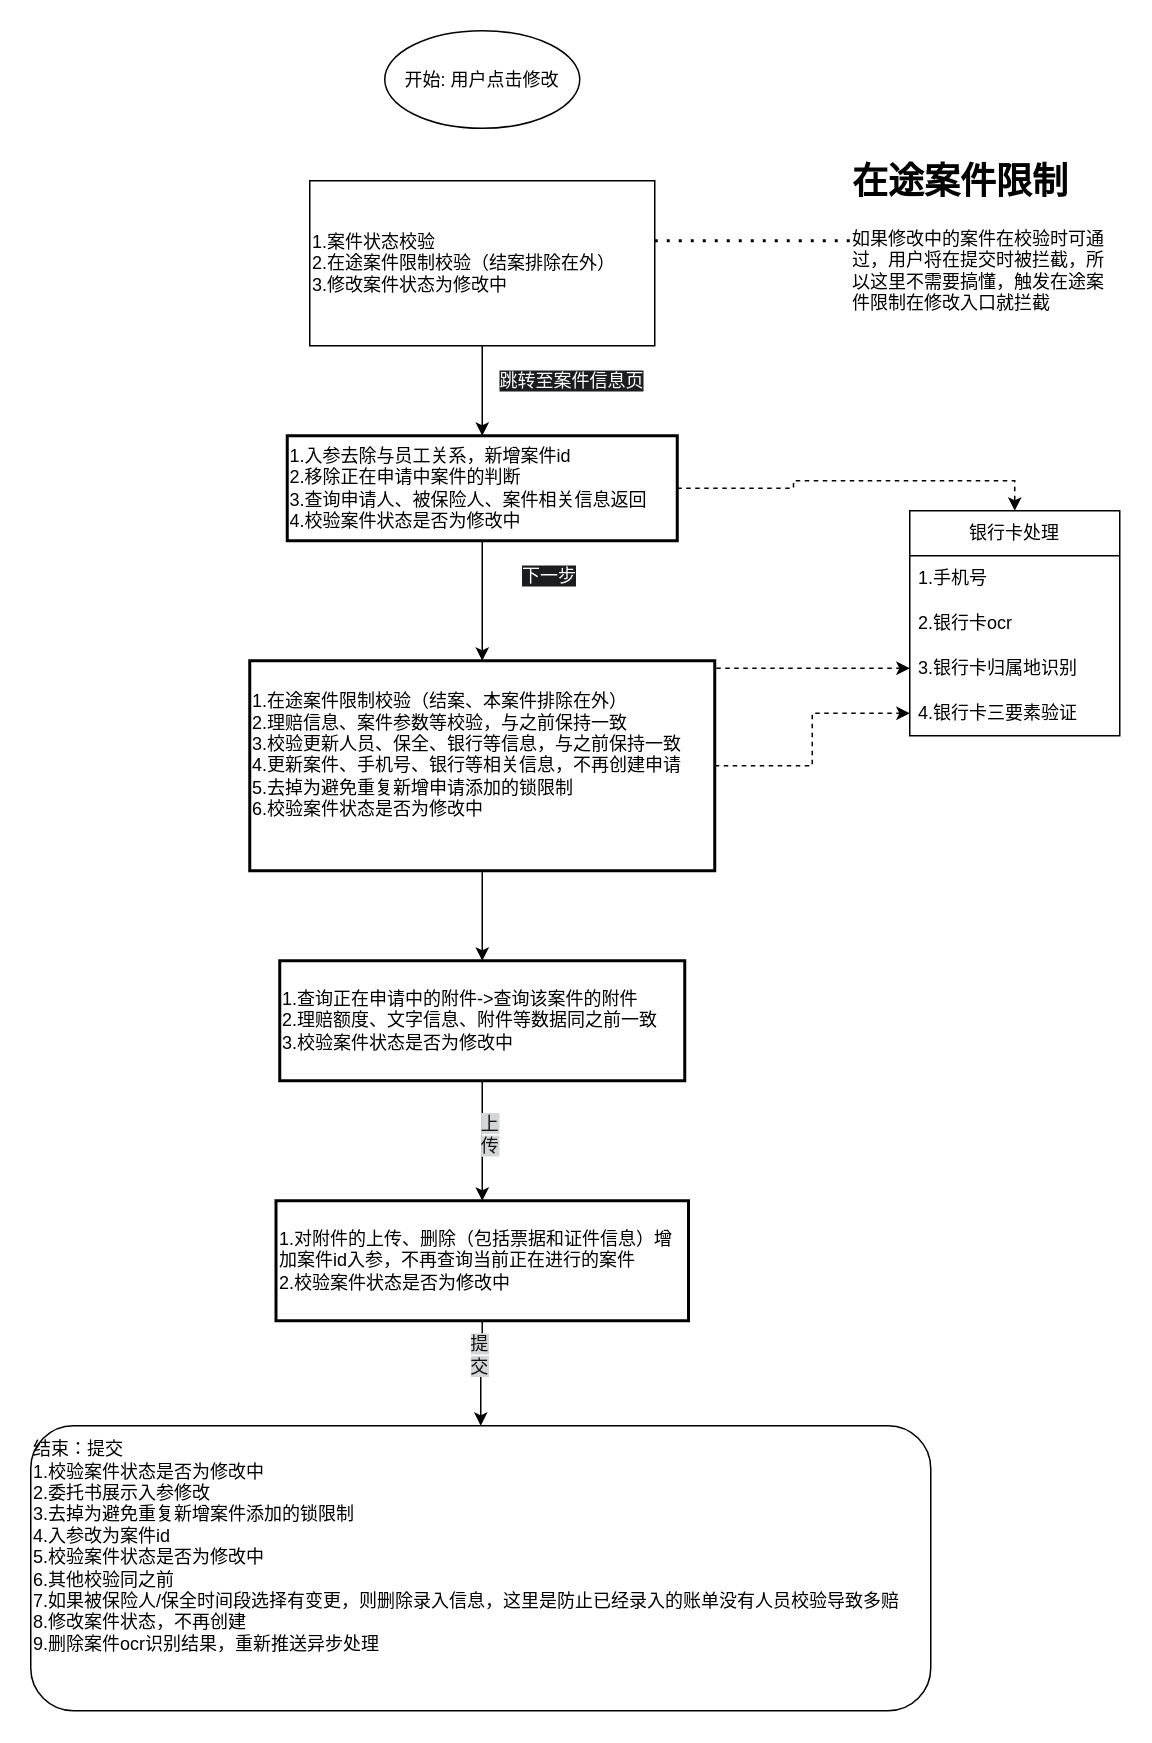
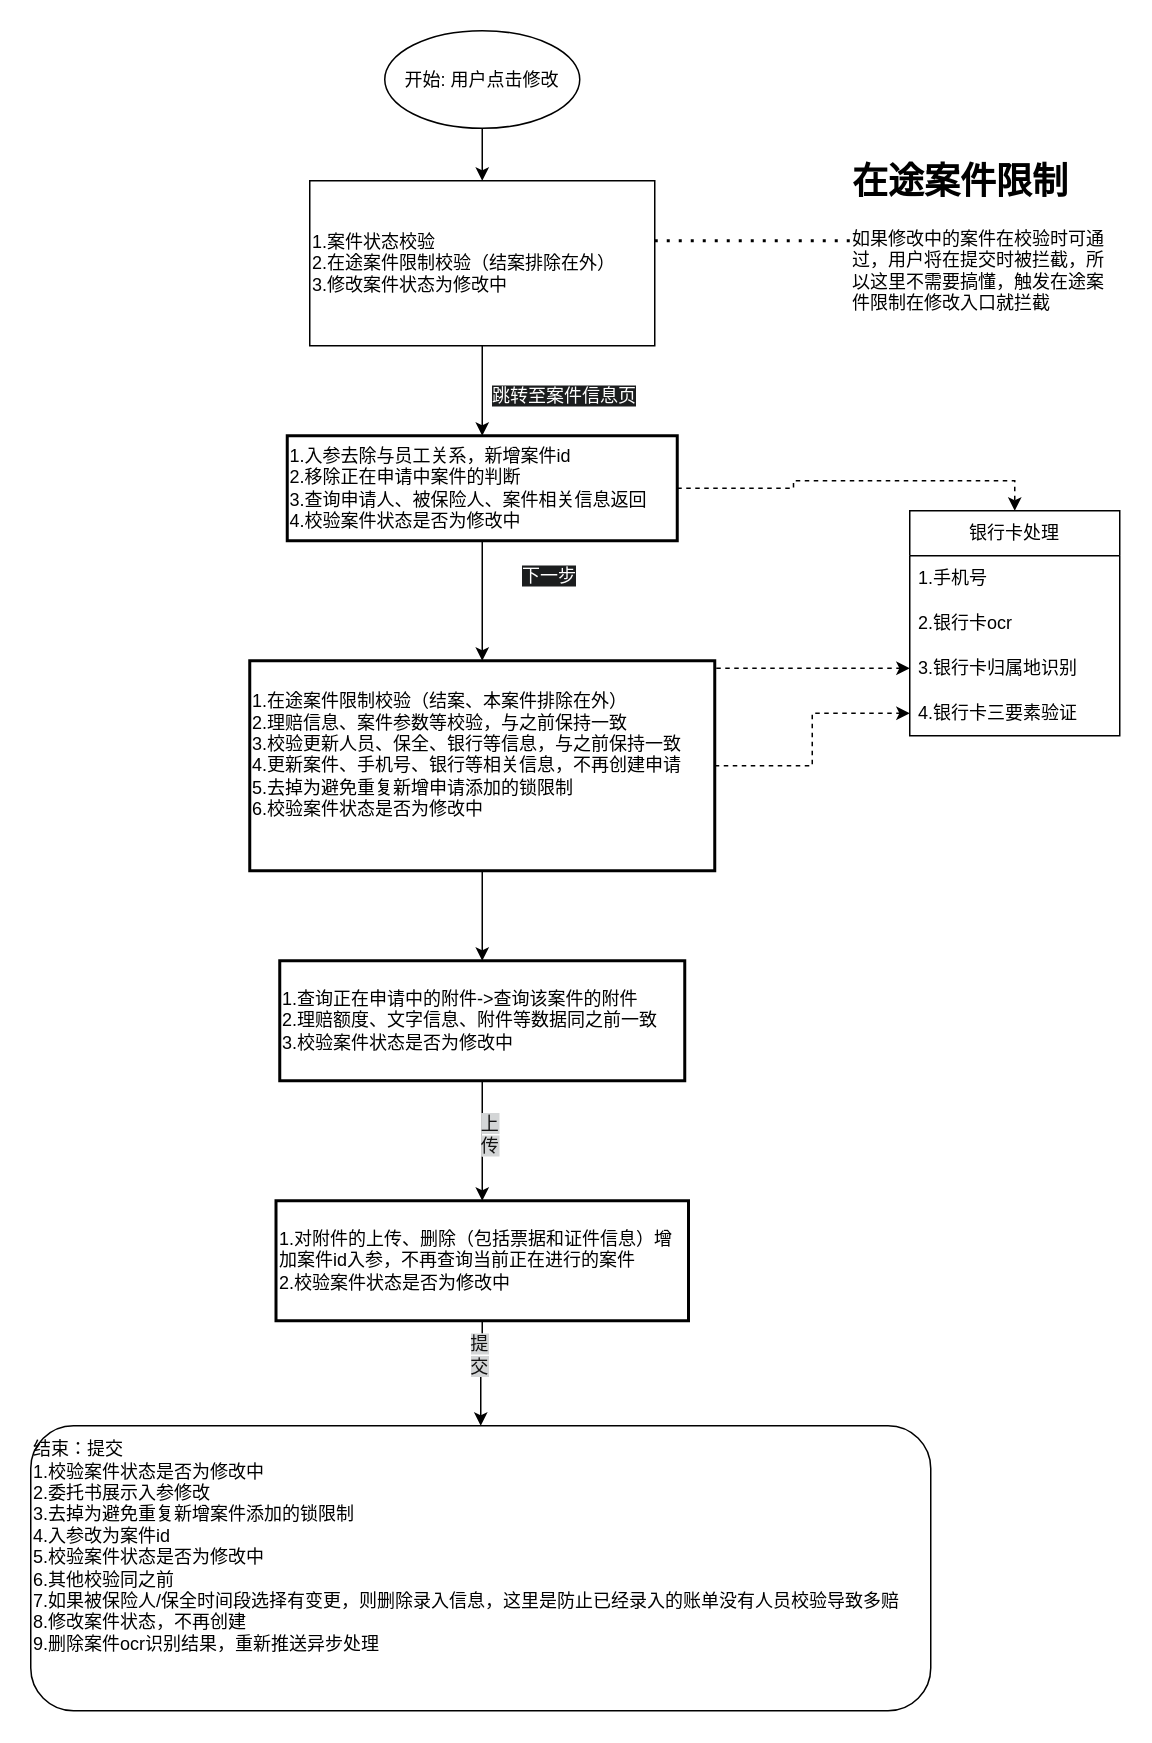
none -> (482, 156)
(587, 383) -> (580, 398)
